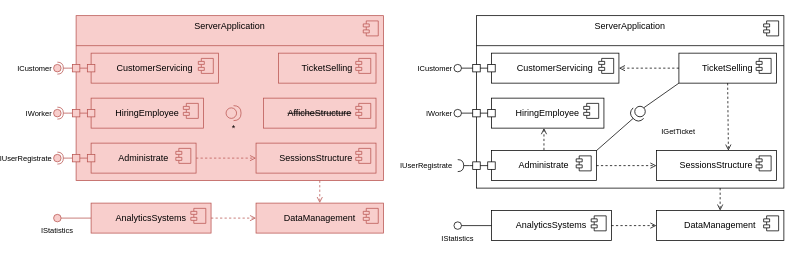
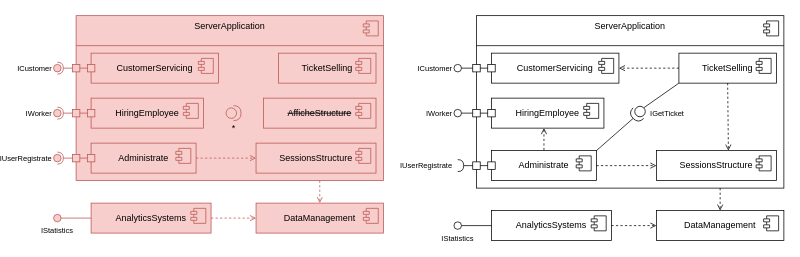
(680, 132) -> (669, 113)
